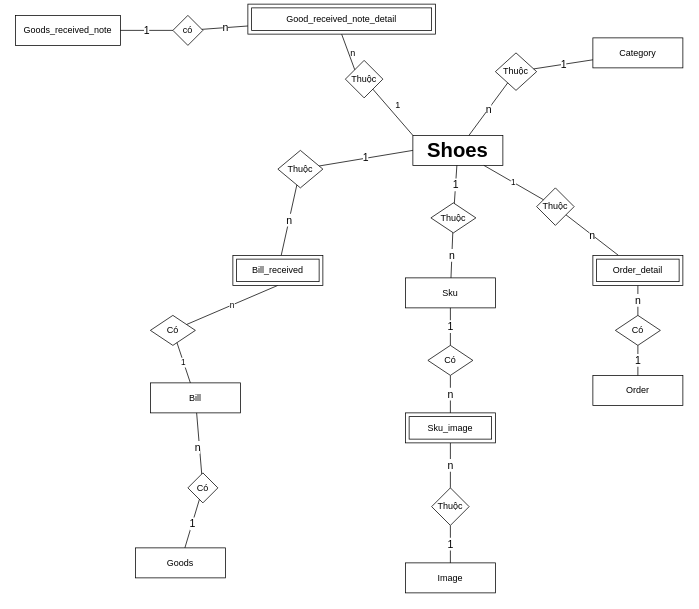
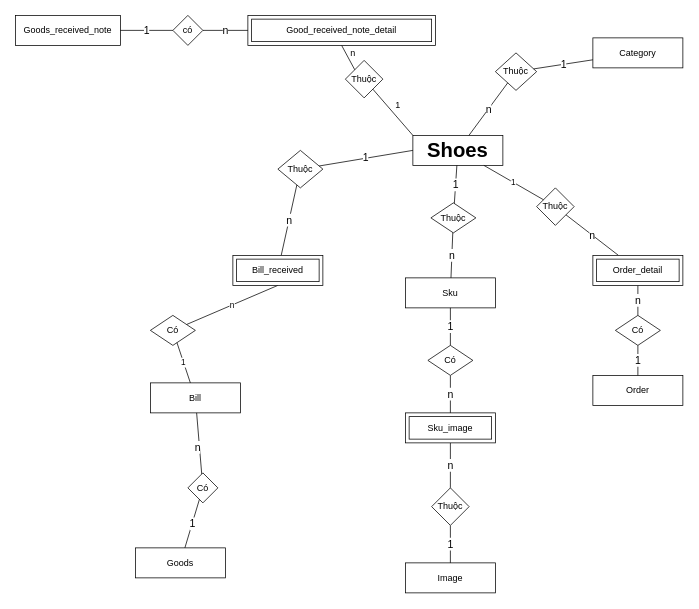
(342, 19) -> (342, 30)
